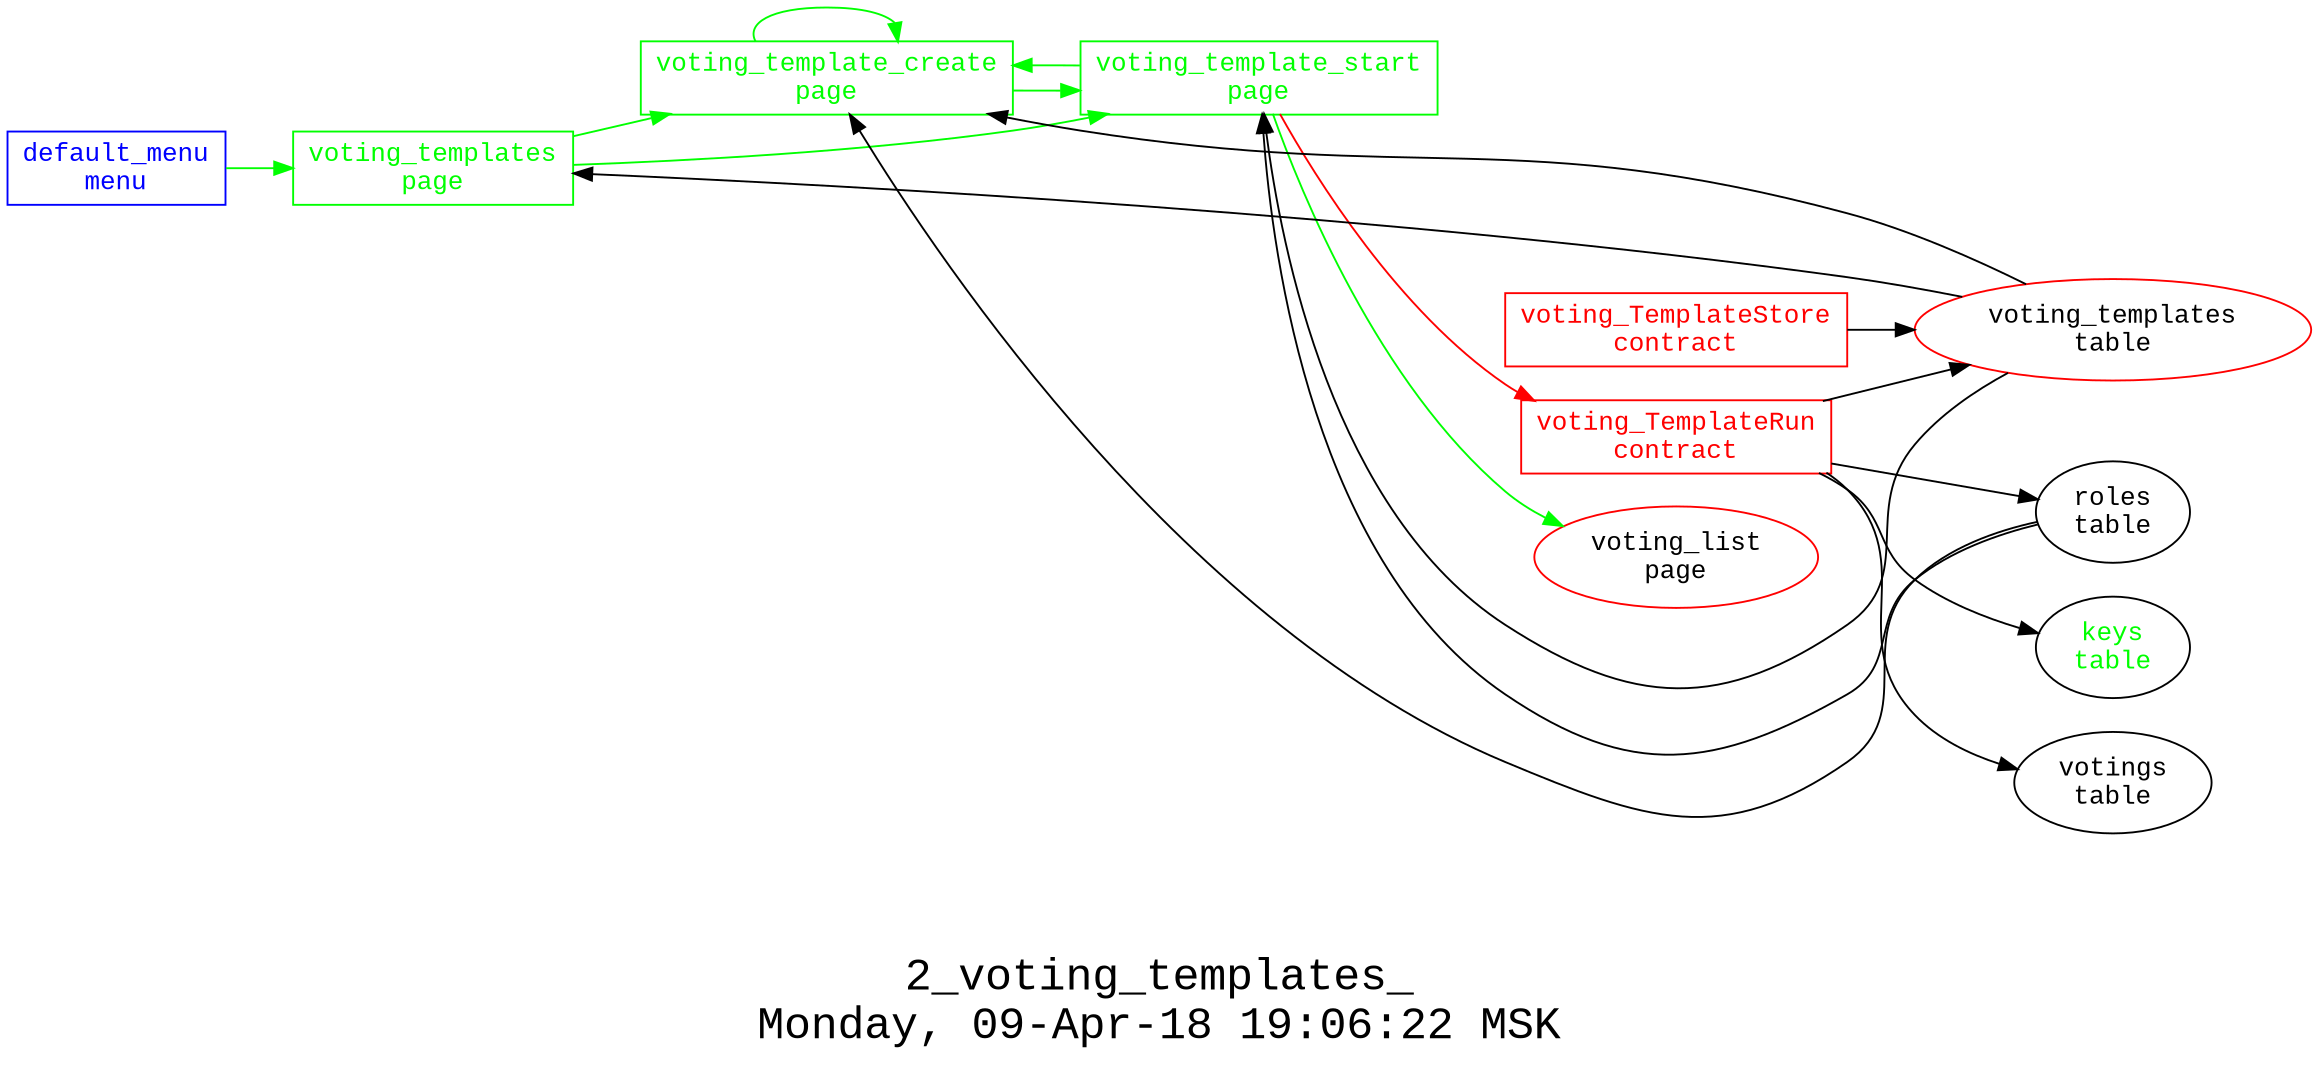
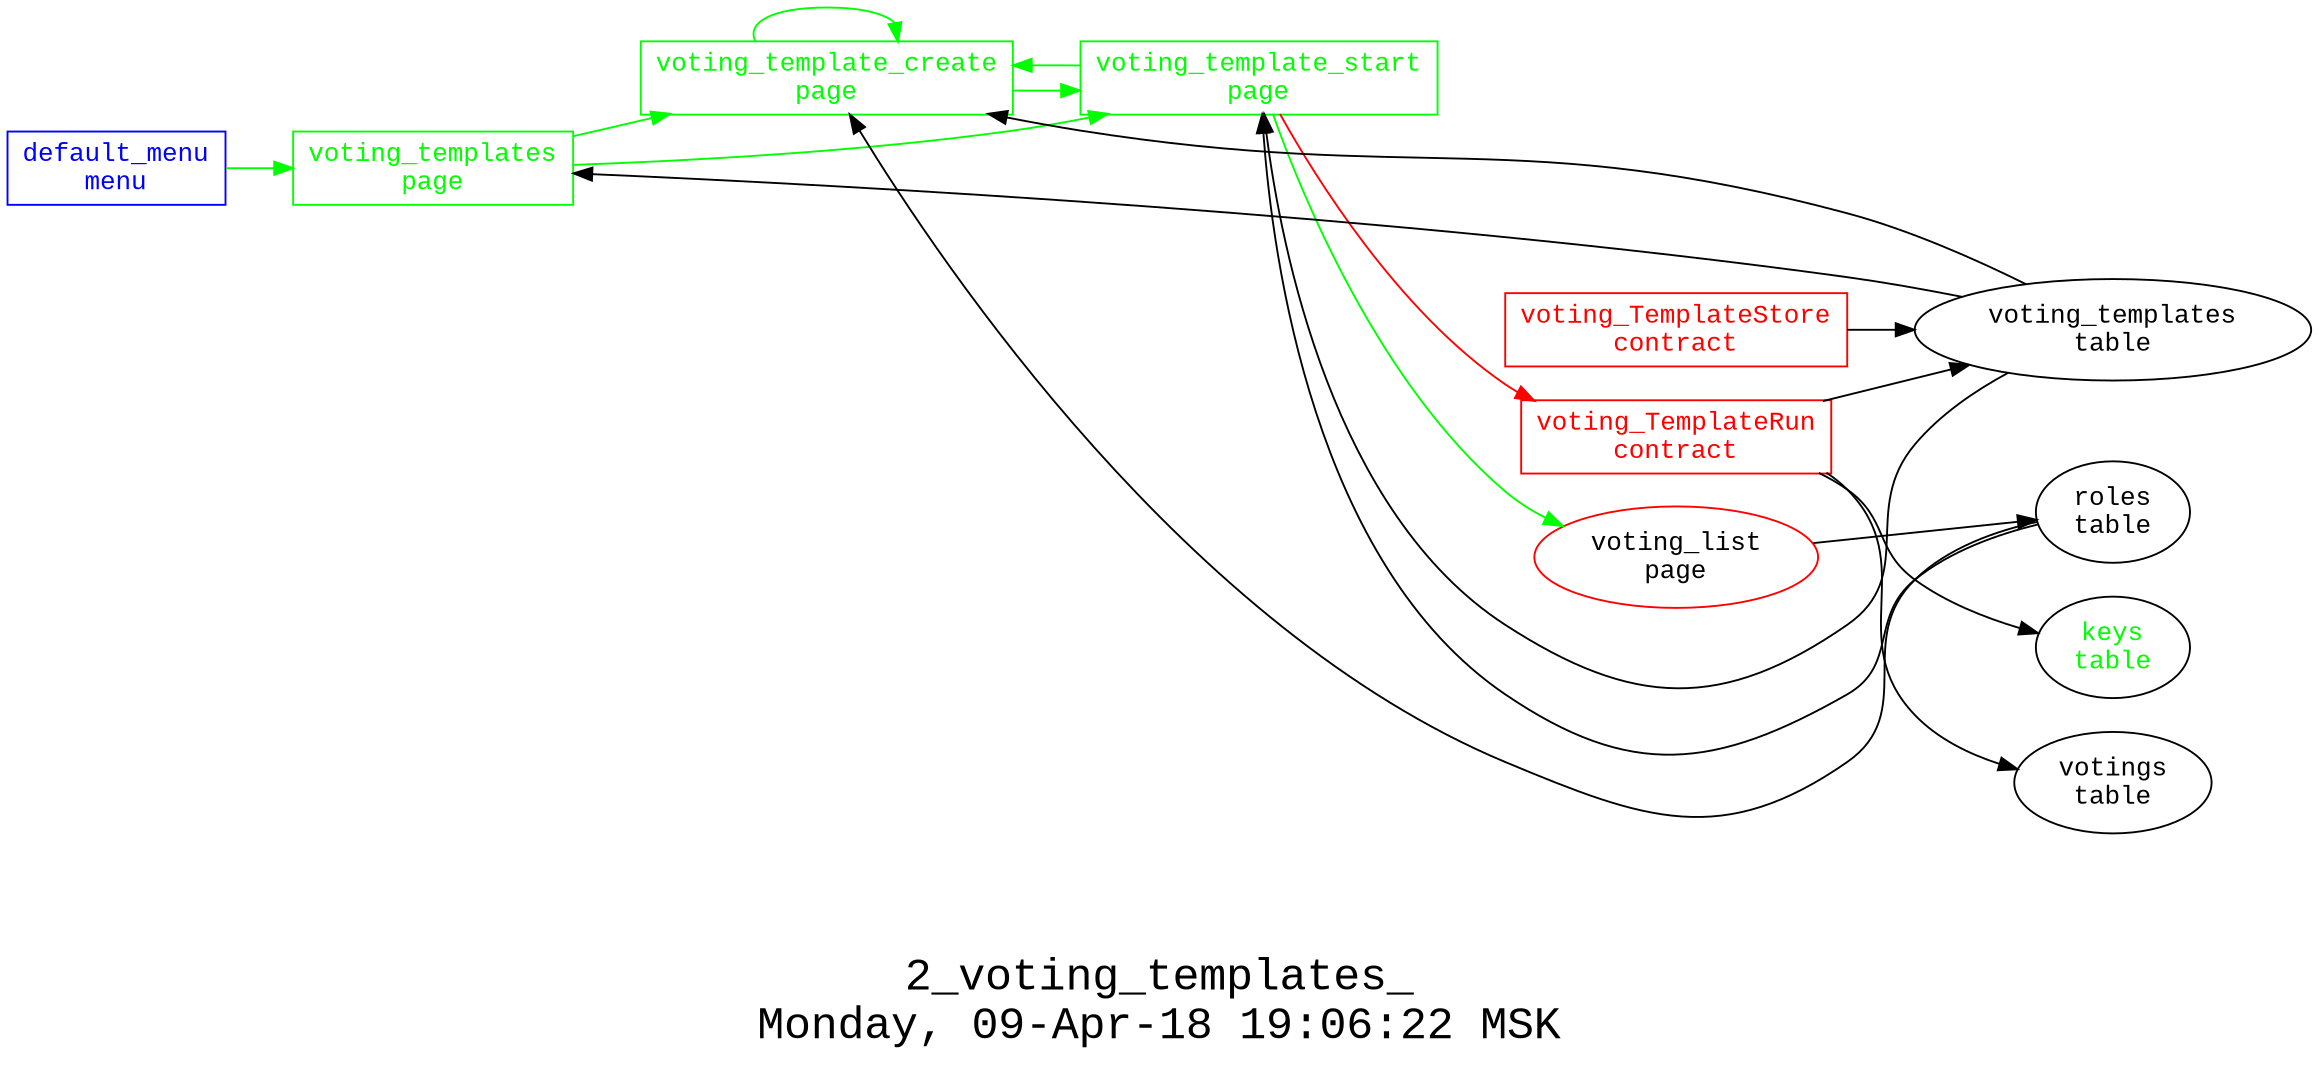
(2113, 330) -> (2113, 330)
(1925, 480) -> (1915, 532)
